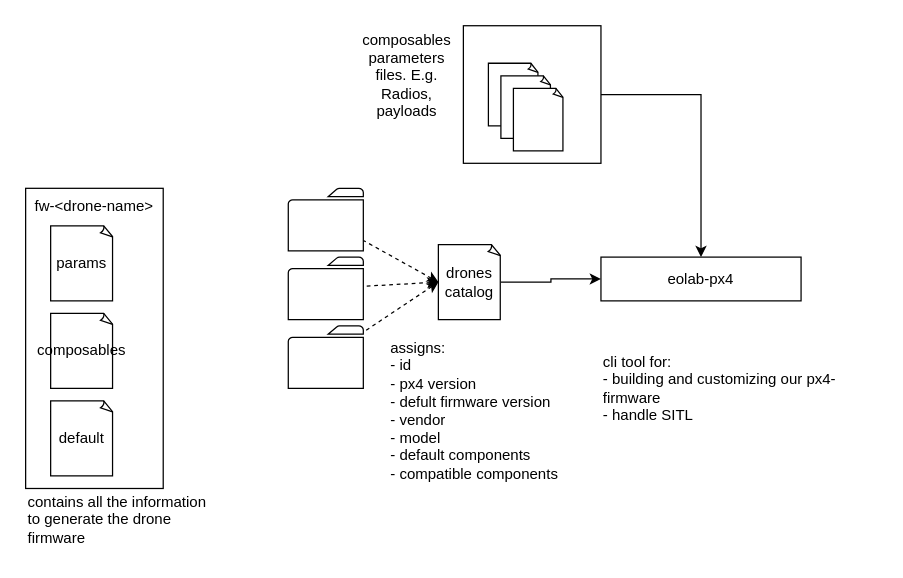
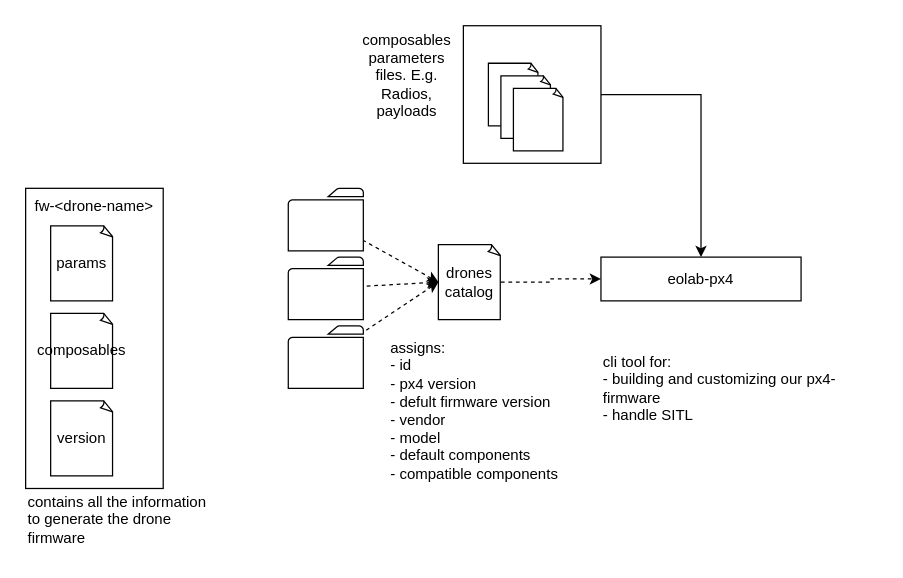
(547, 282) -> (547, 282)
(82, 438) -> (82, 438)
